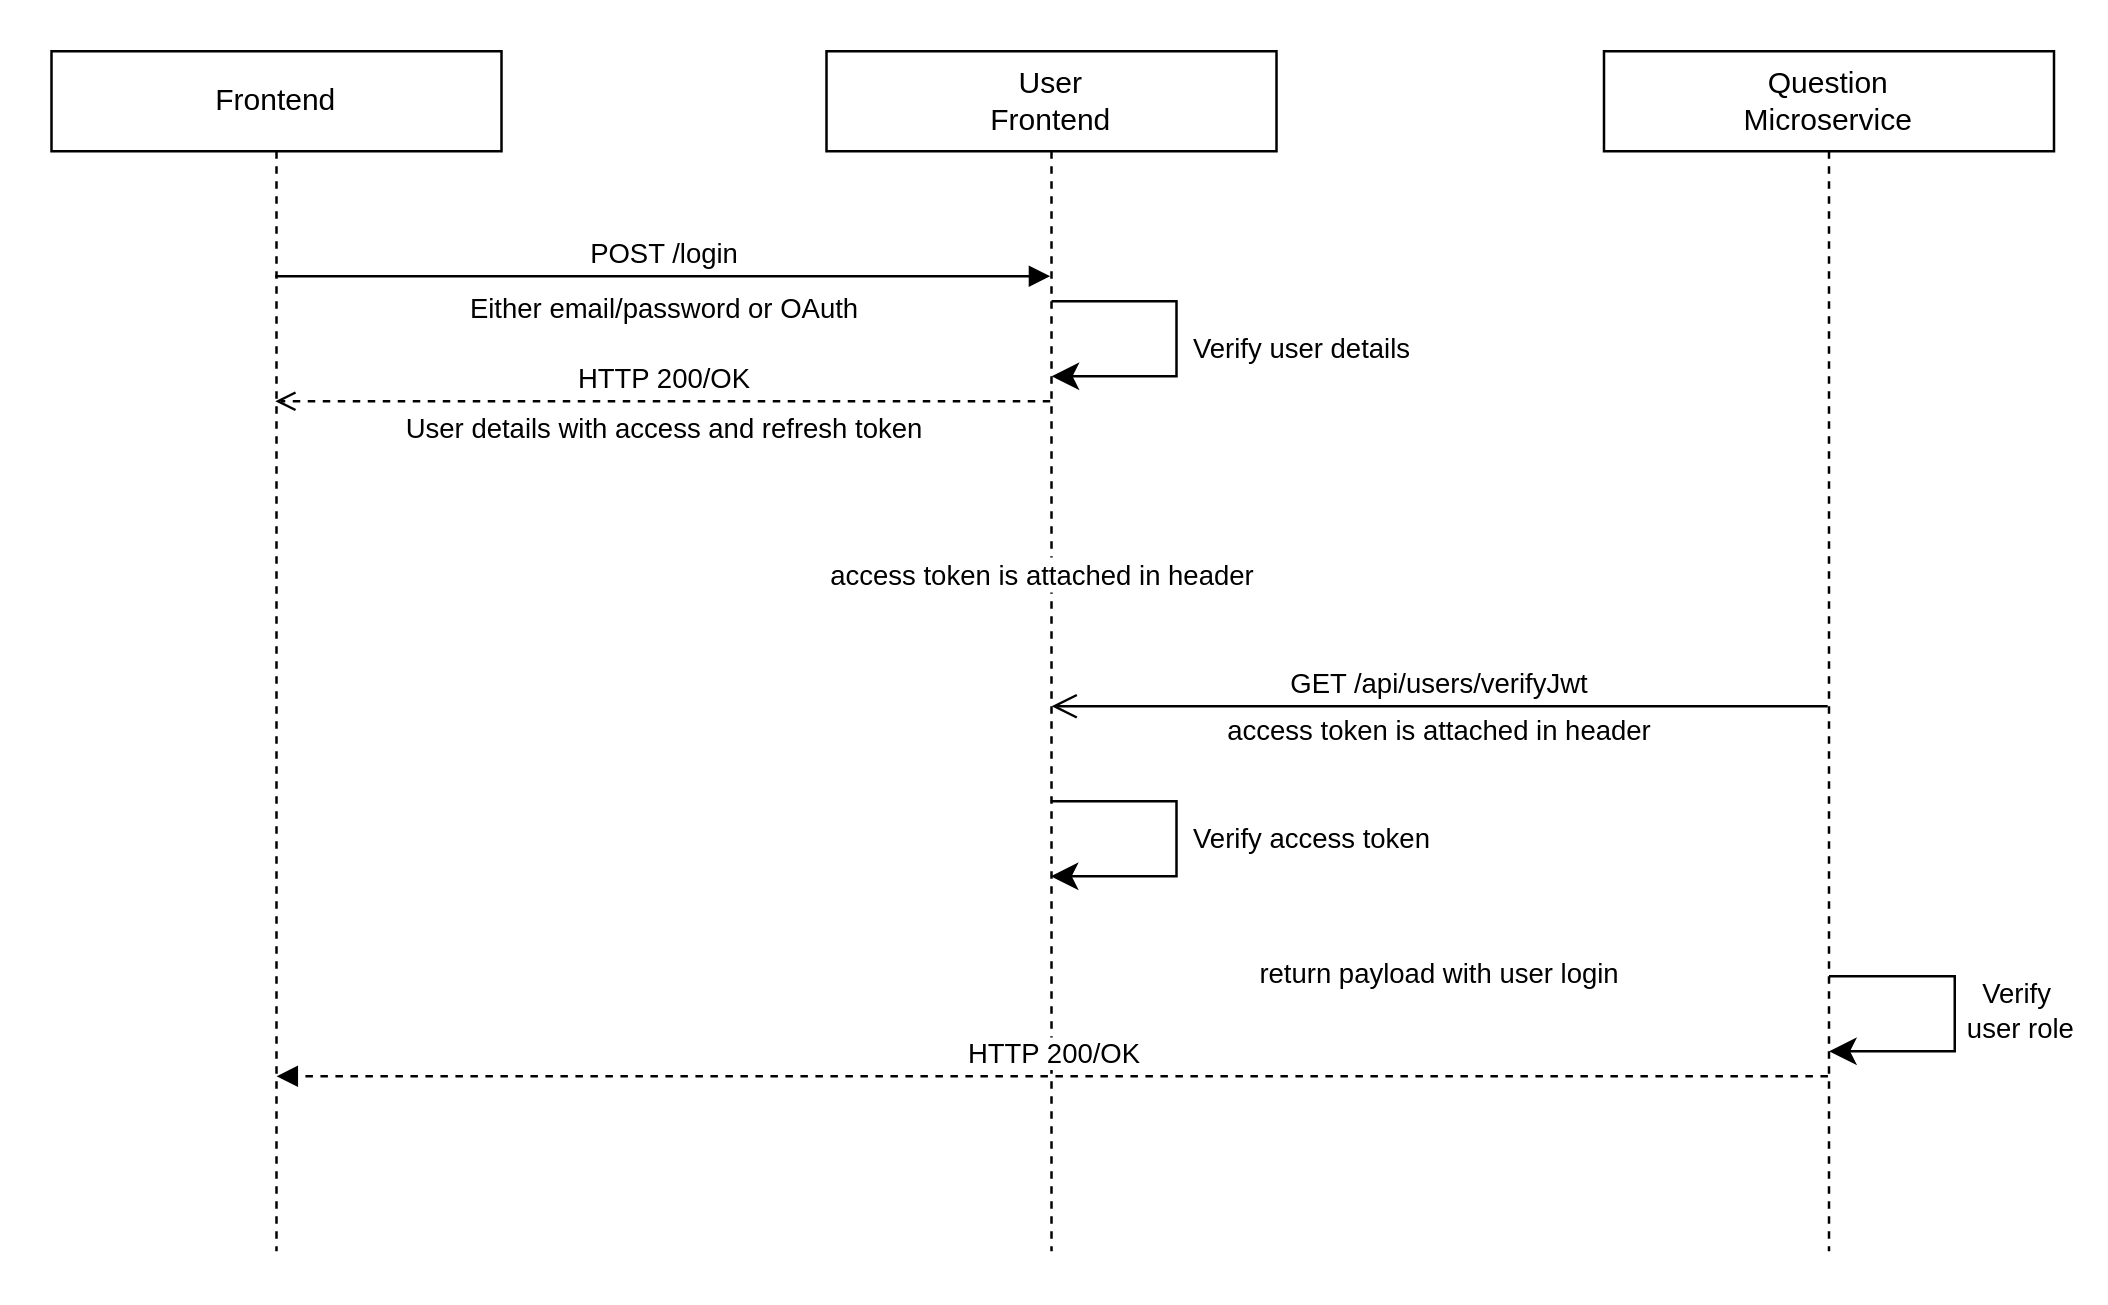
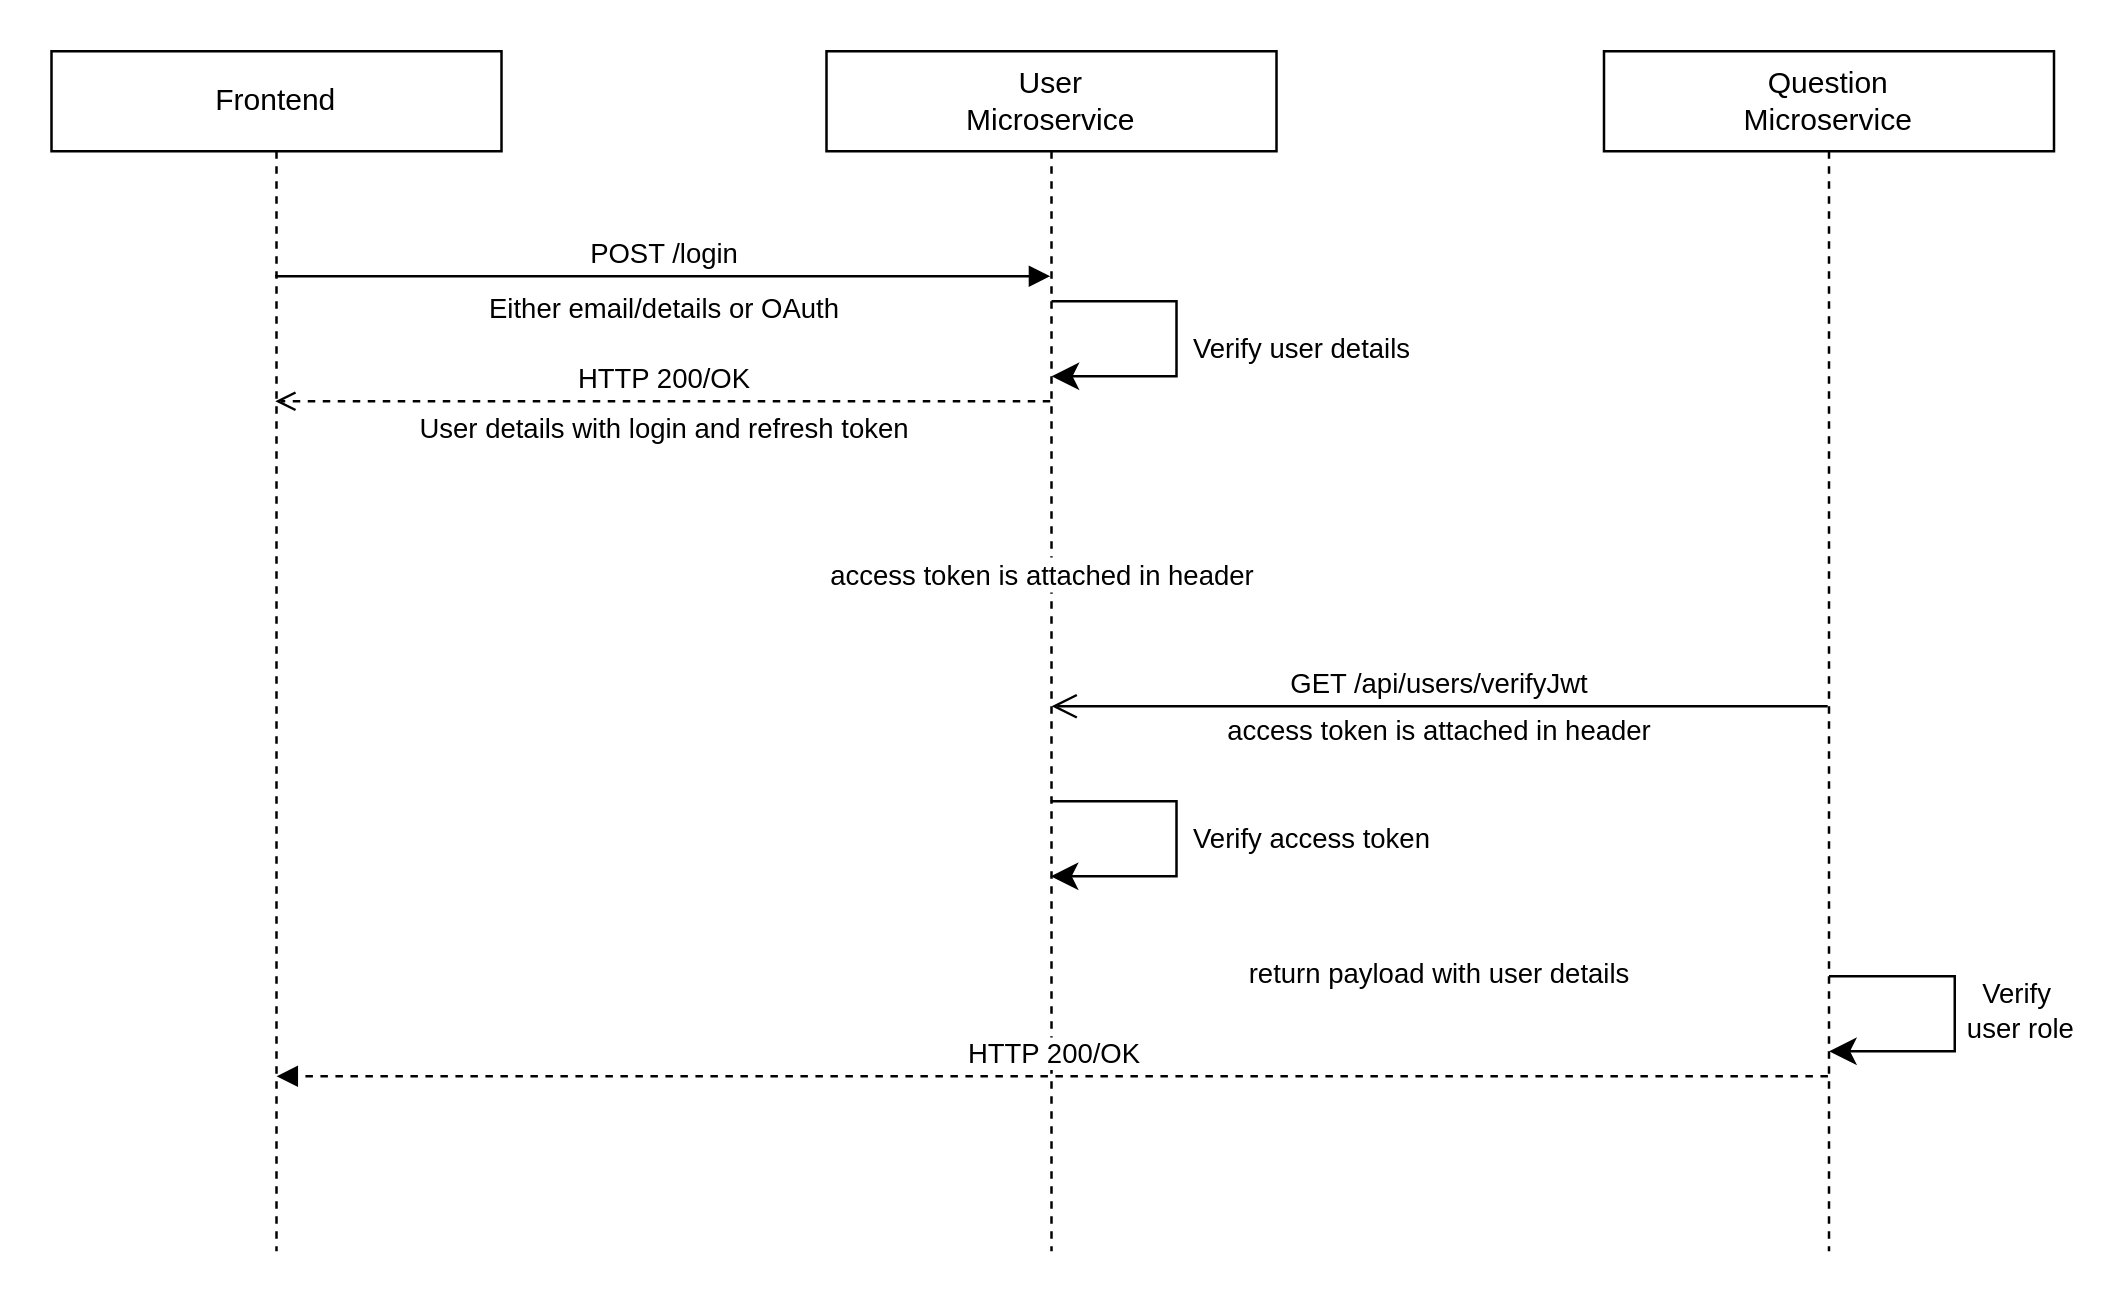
(1051, 101) -> (1051, 101)
(665, 309) -> (665, 309)
(665, 429) -> (665, 429)
(1440, 974) -> (1440, 974)
